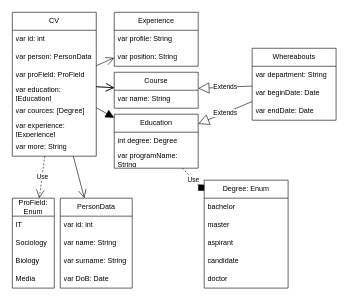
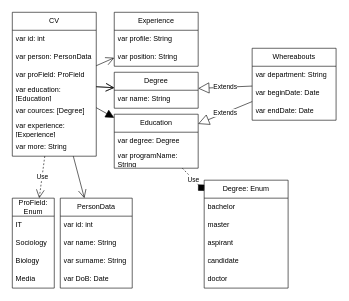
(156, 81) -> (156, 81)
(150, 141) -> (151, 141)
